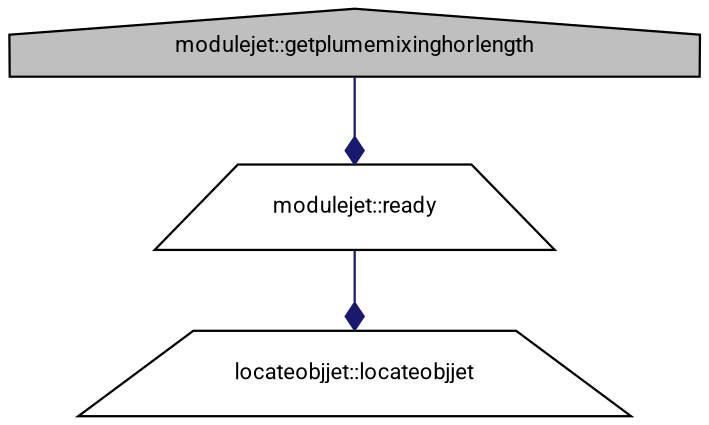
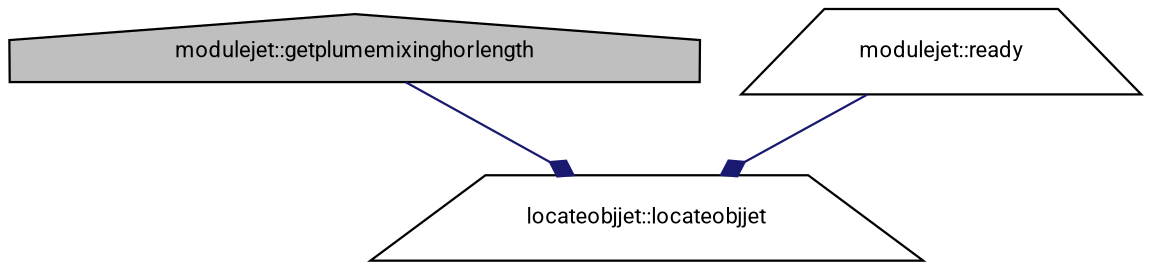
(355, 107) -> (478, 122)
